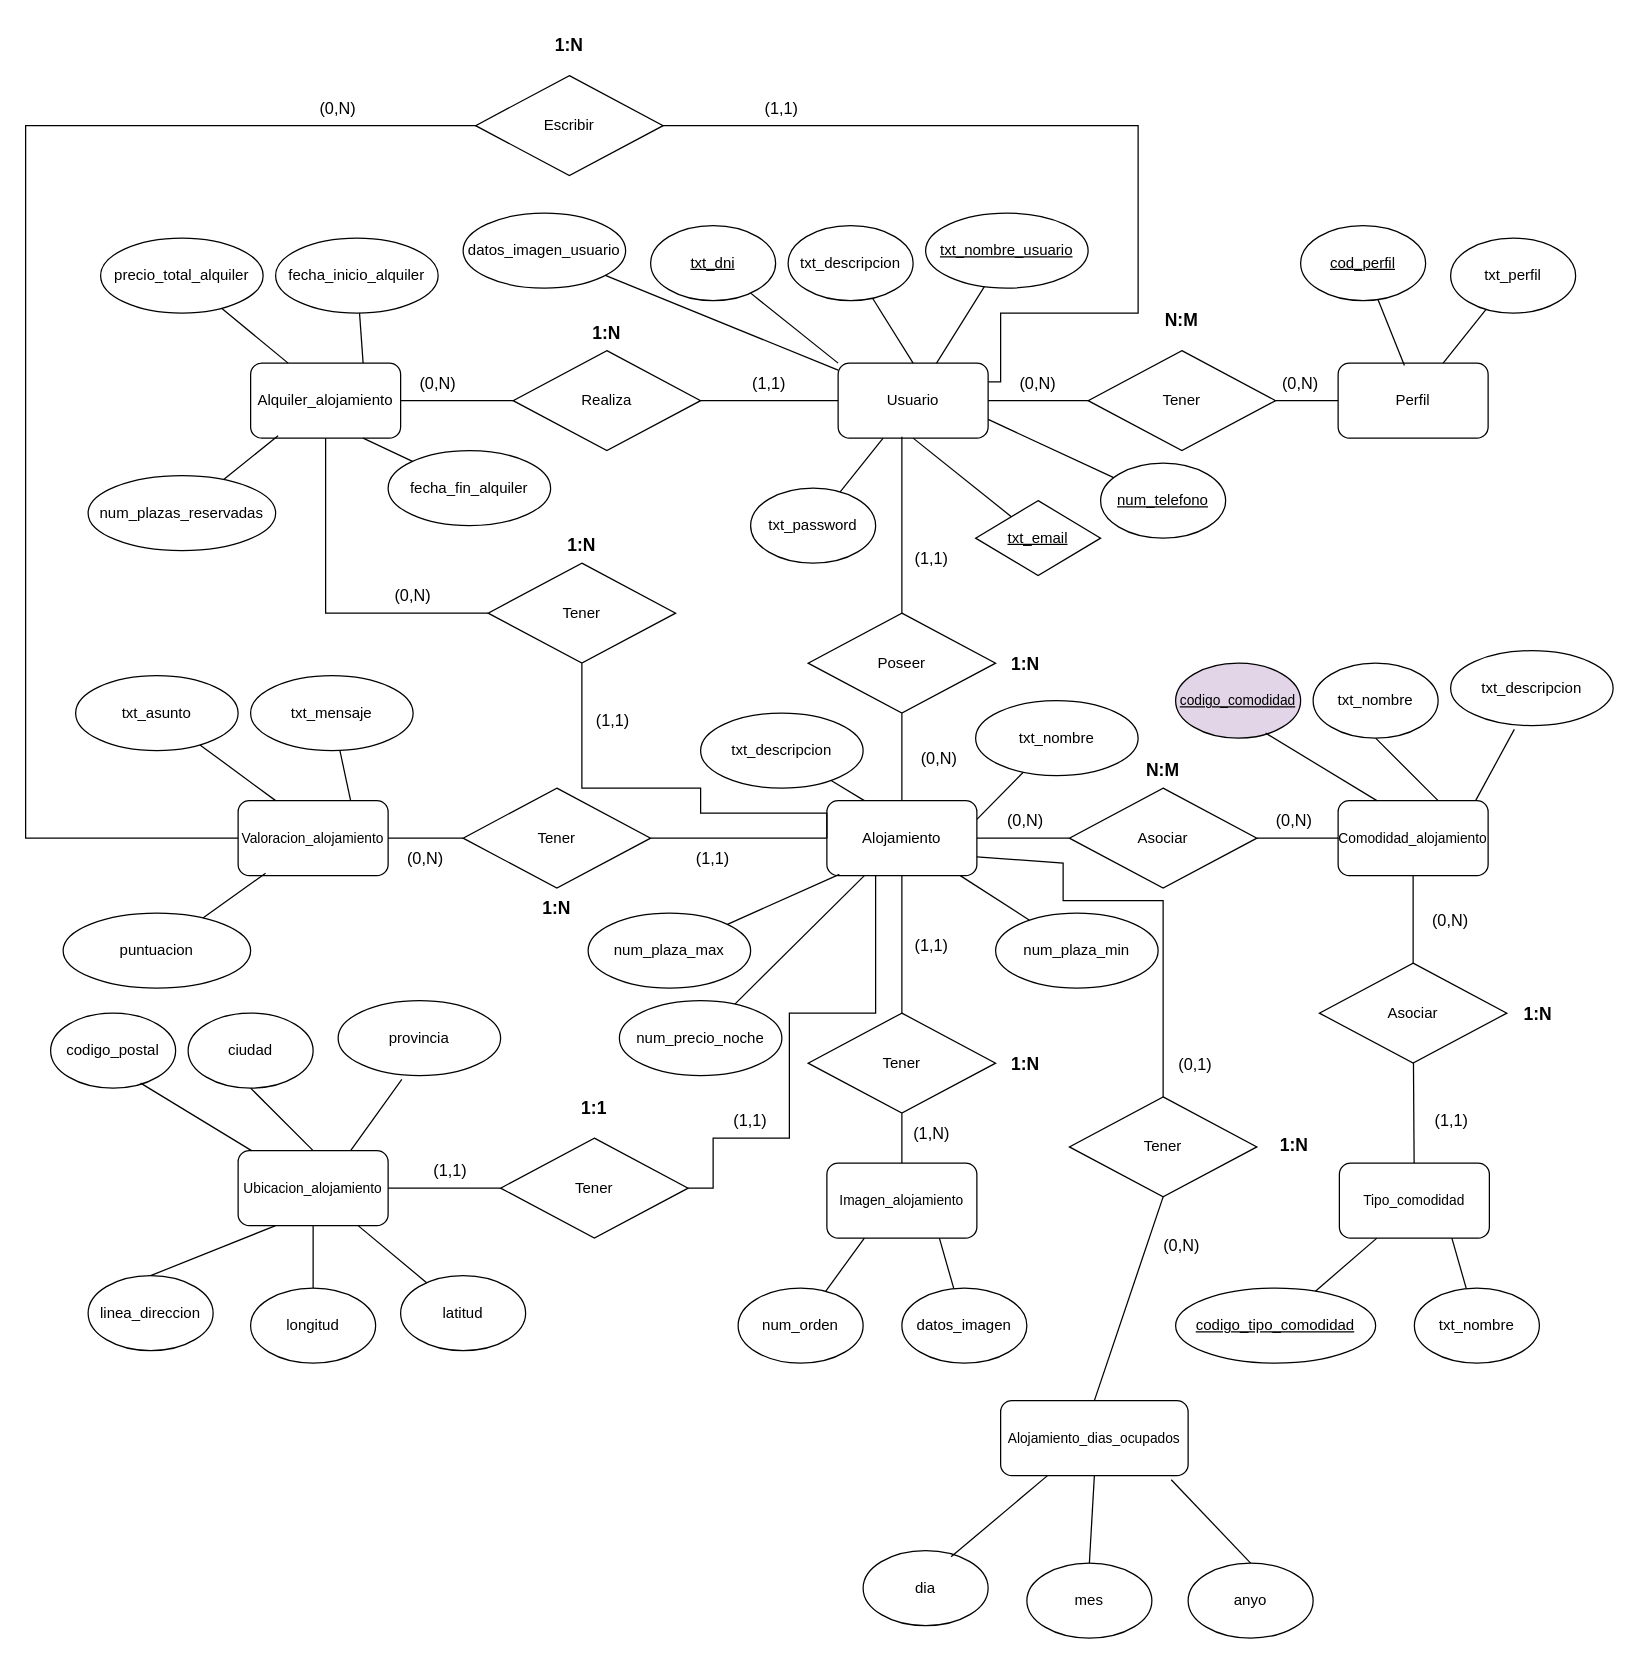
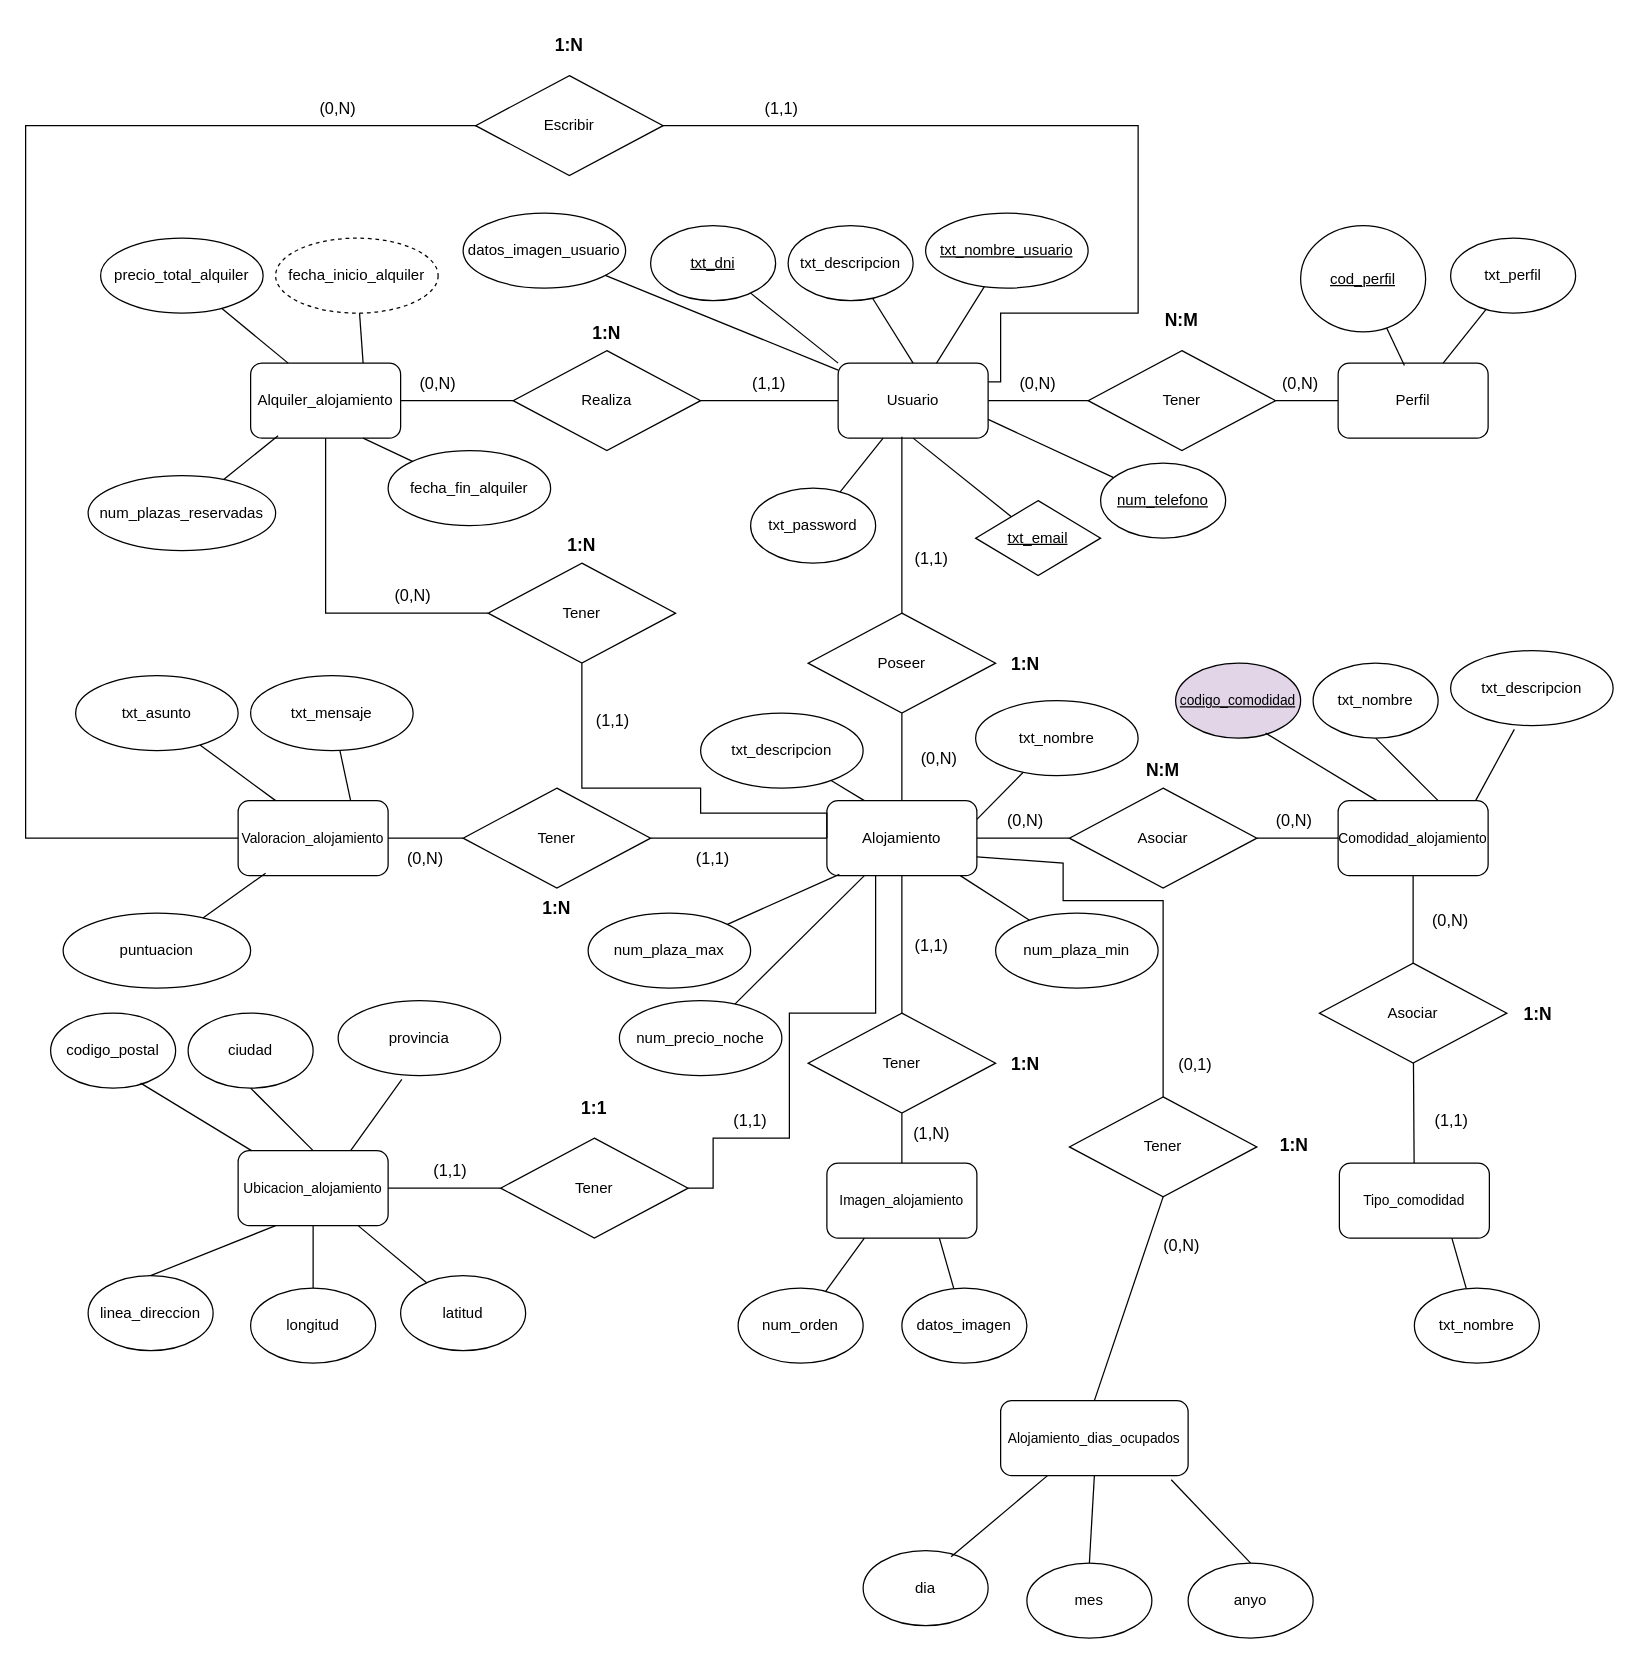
(1363, 263) -> (1363, 279)
(357, 276) -> (357, 276)
(1346, 1265) -> none
(1276, 1326) -> none
